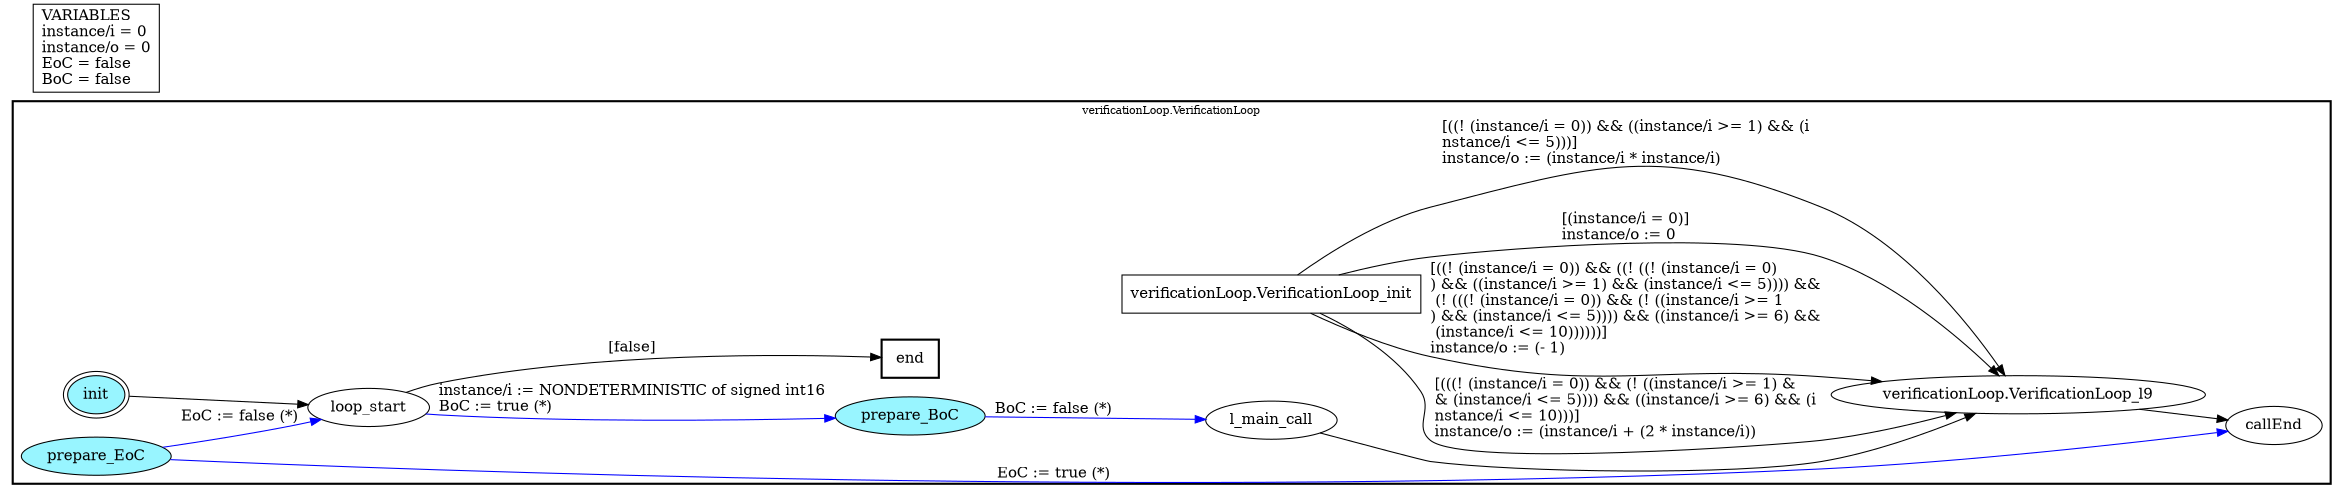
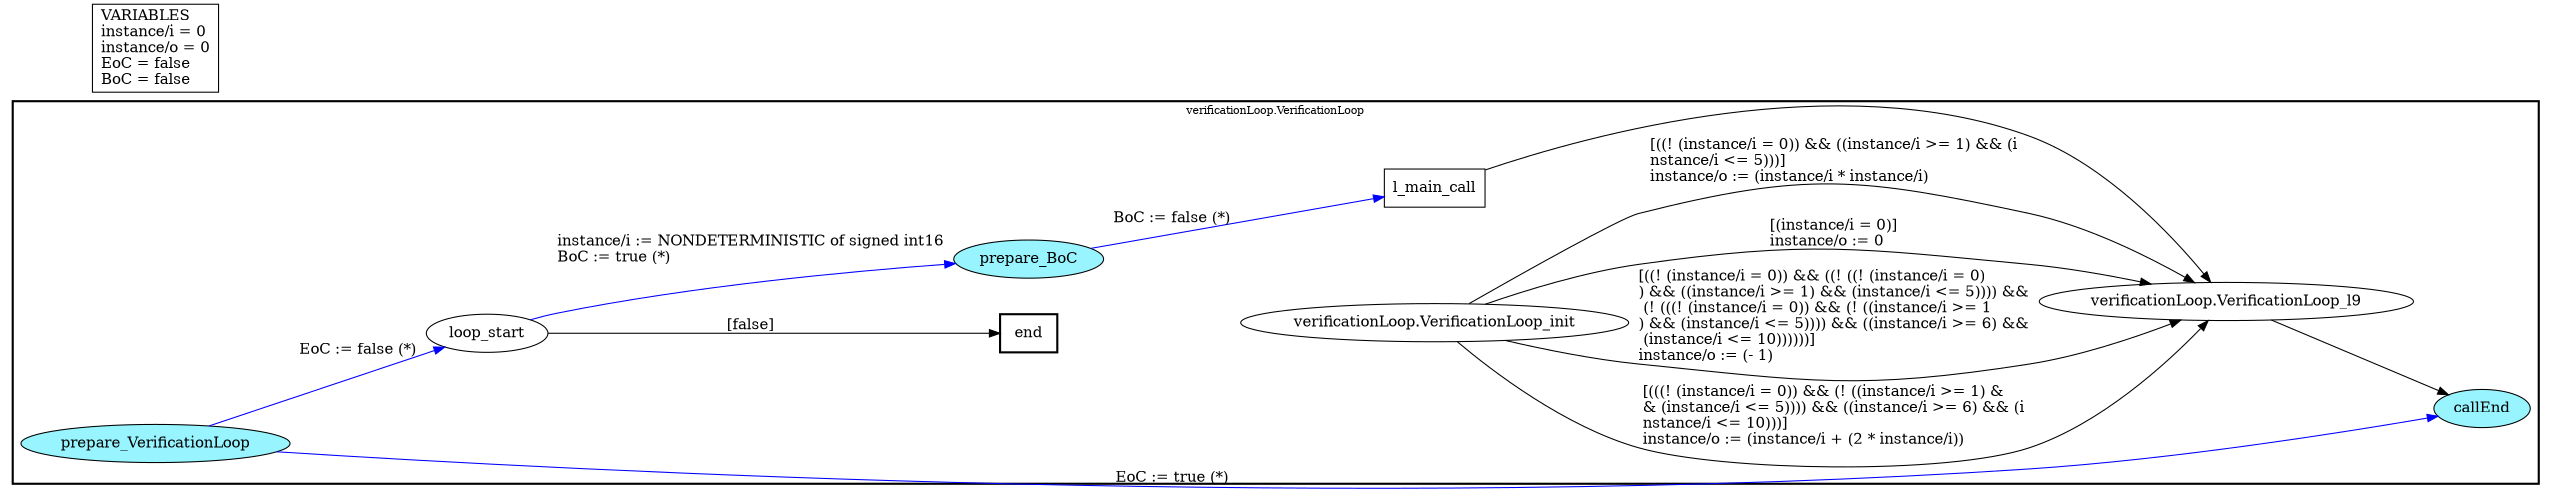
(1271, 294) -> (1435, 323)
(96, 395) -> none
(1271, 420) -> (1435, 188)
(2274, 425) -> (2482, 409)
(96, 456) -> (156, 443)
